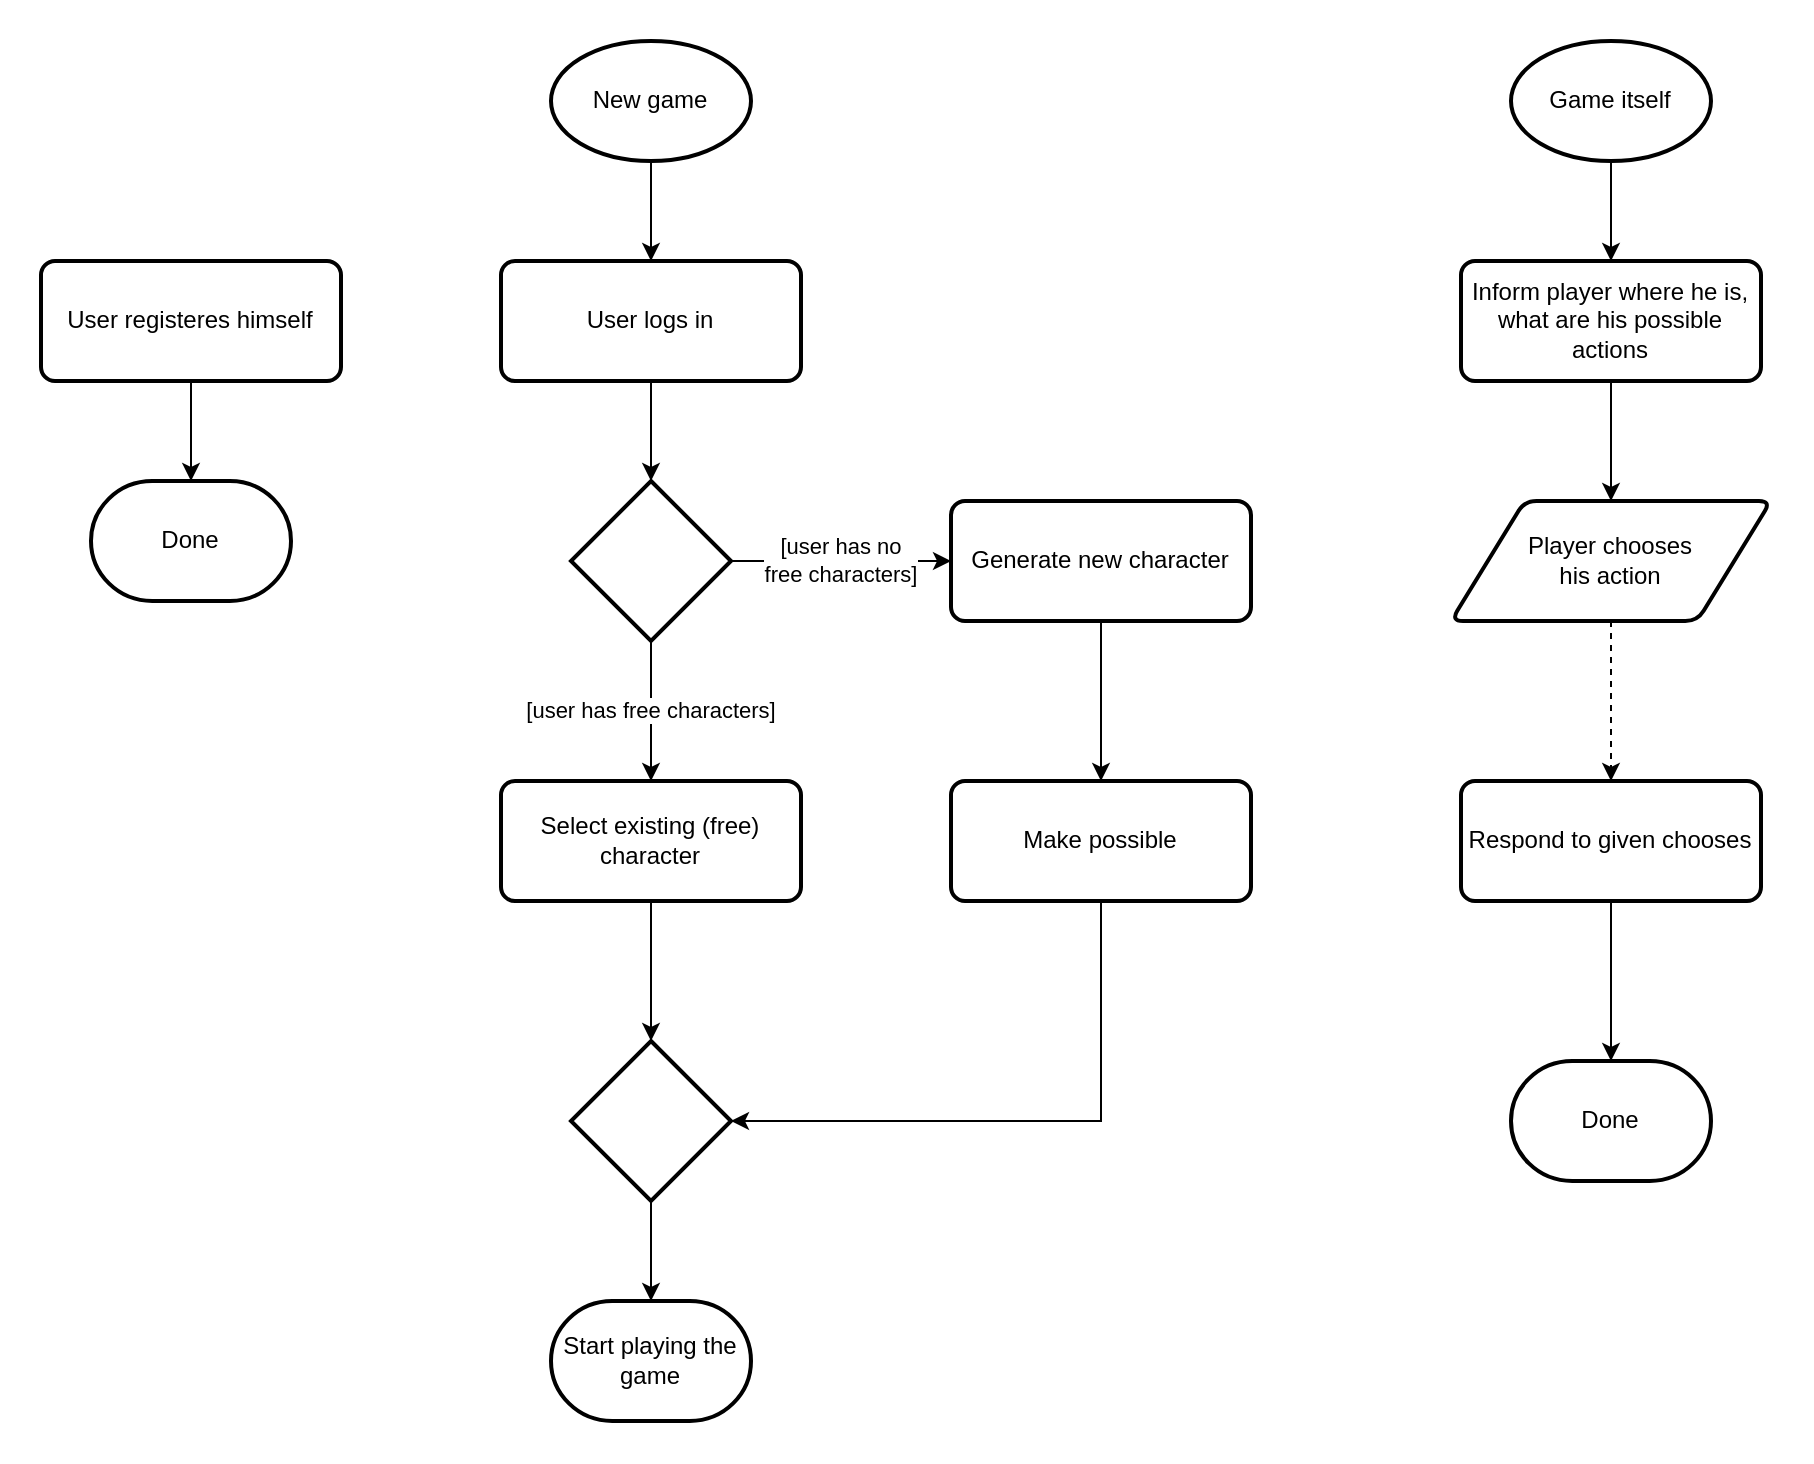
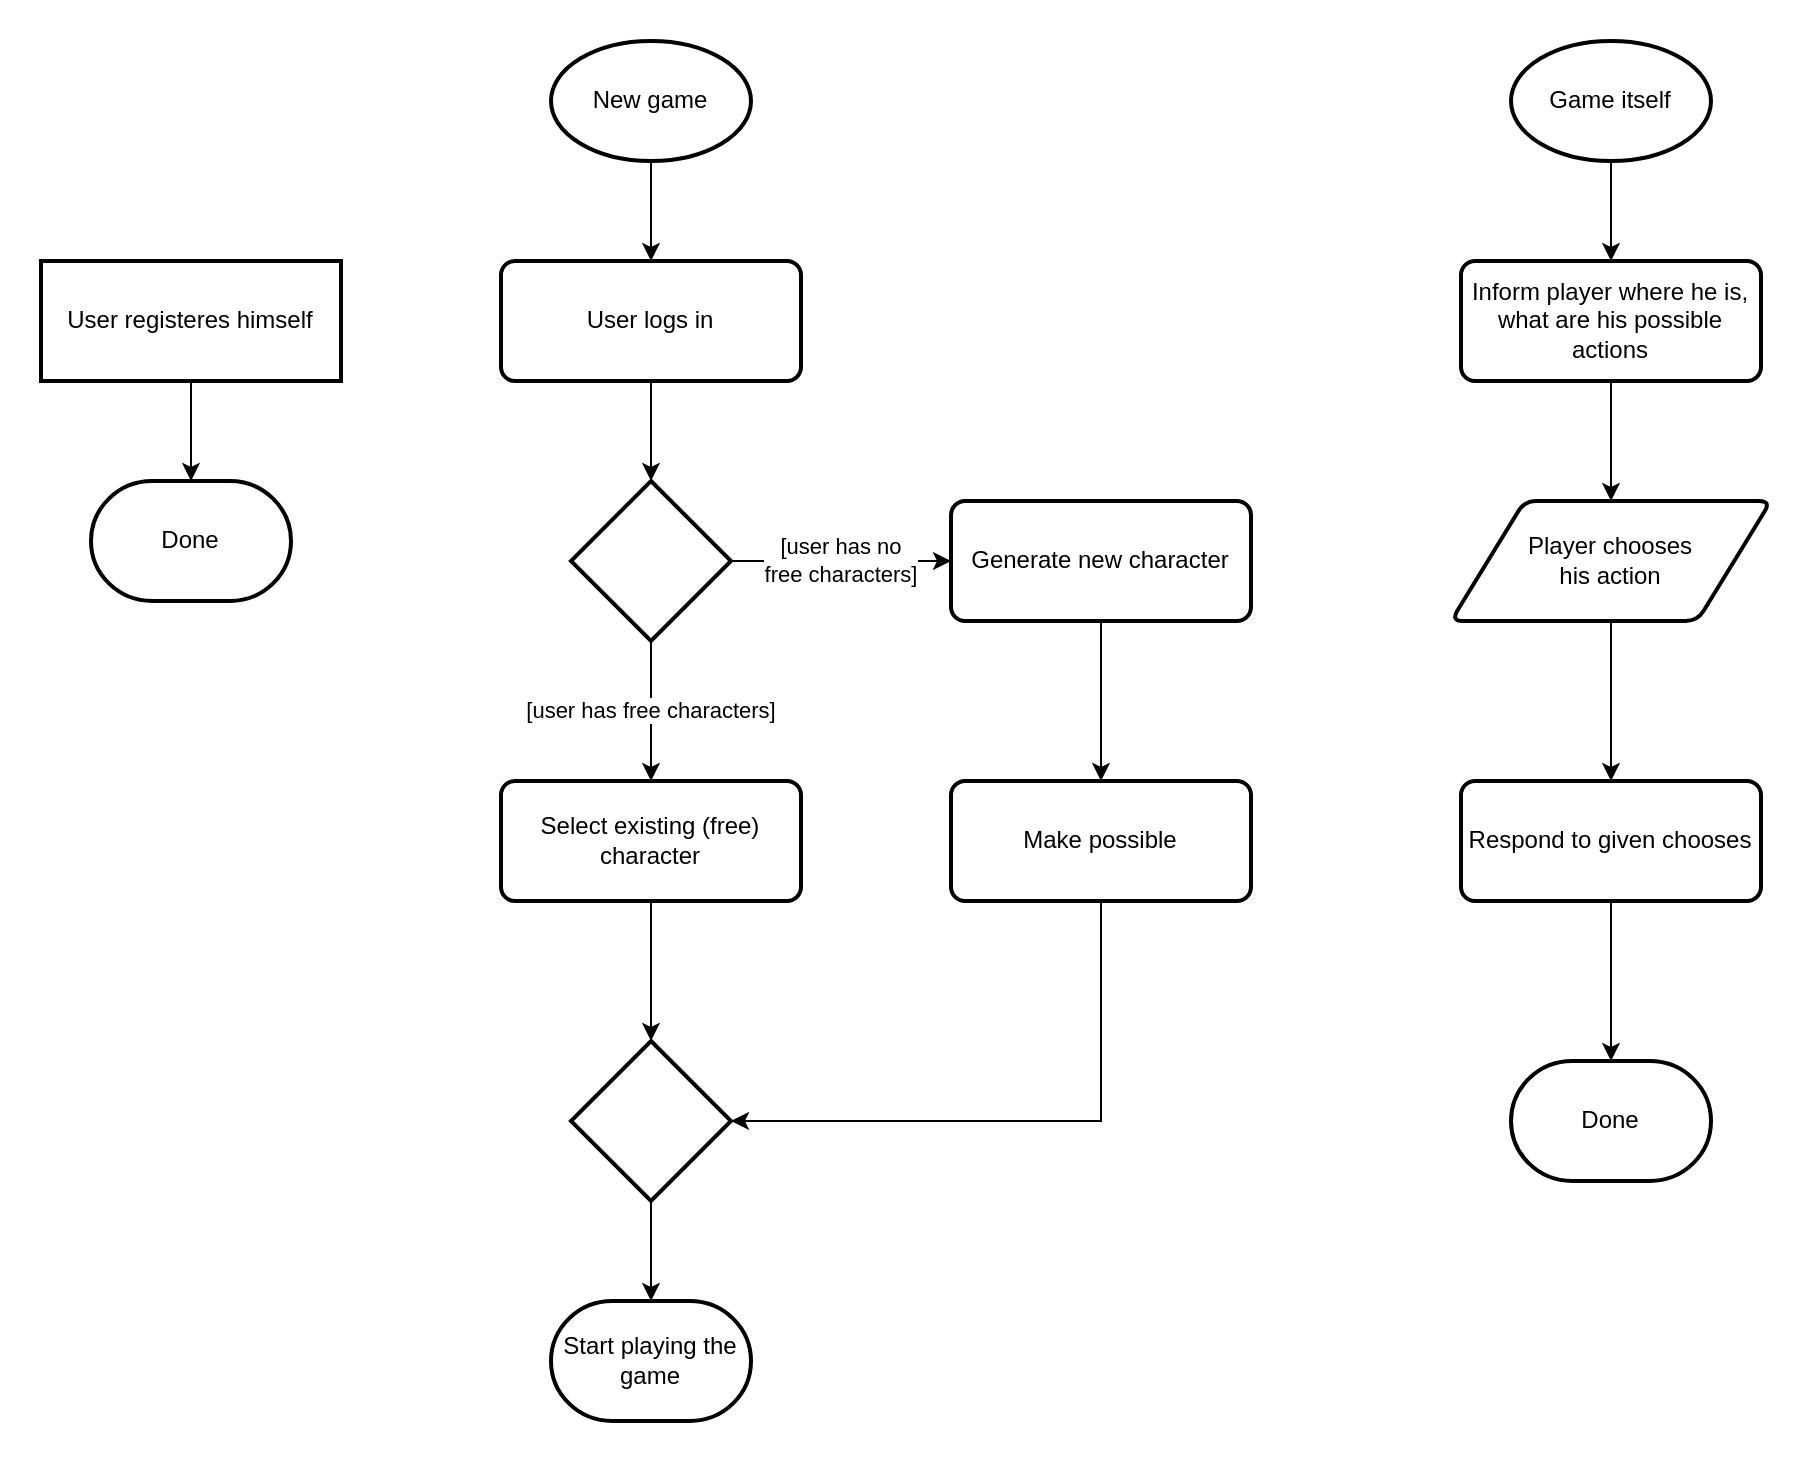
(191, 321) -> (191, 321)
(1611, 694) -> (1611, 694)
